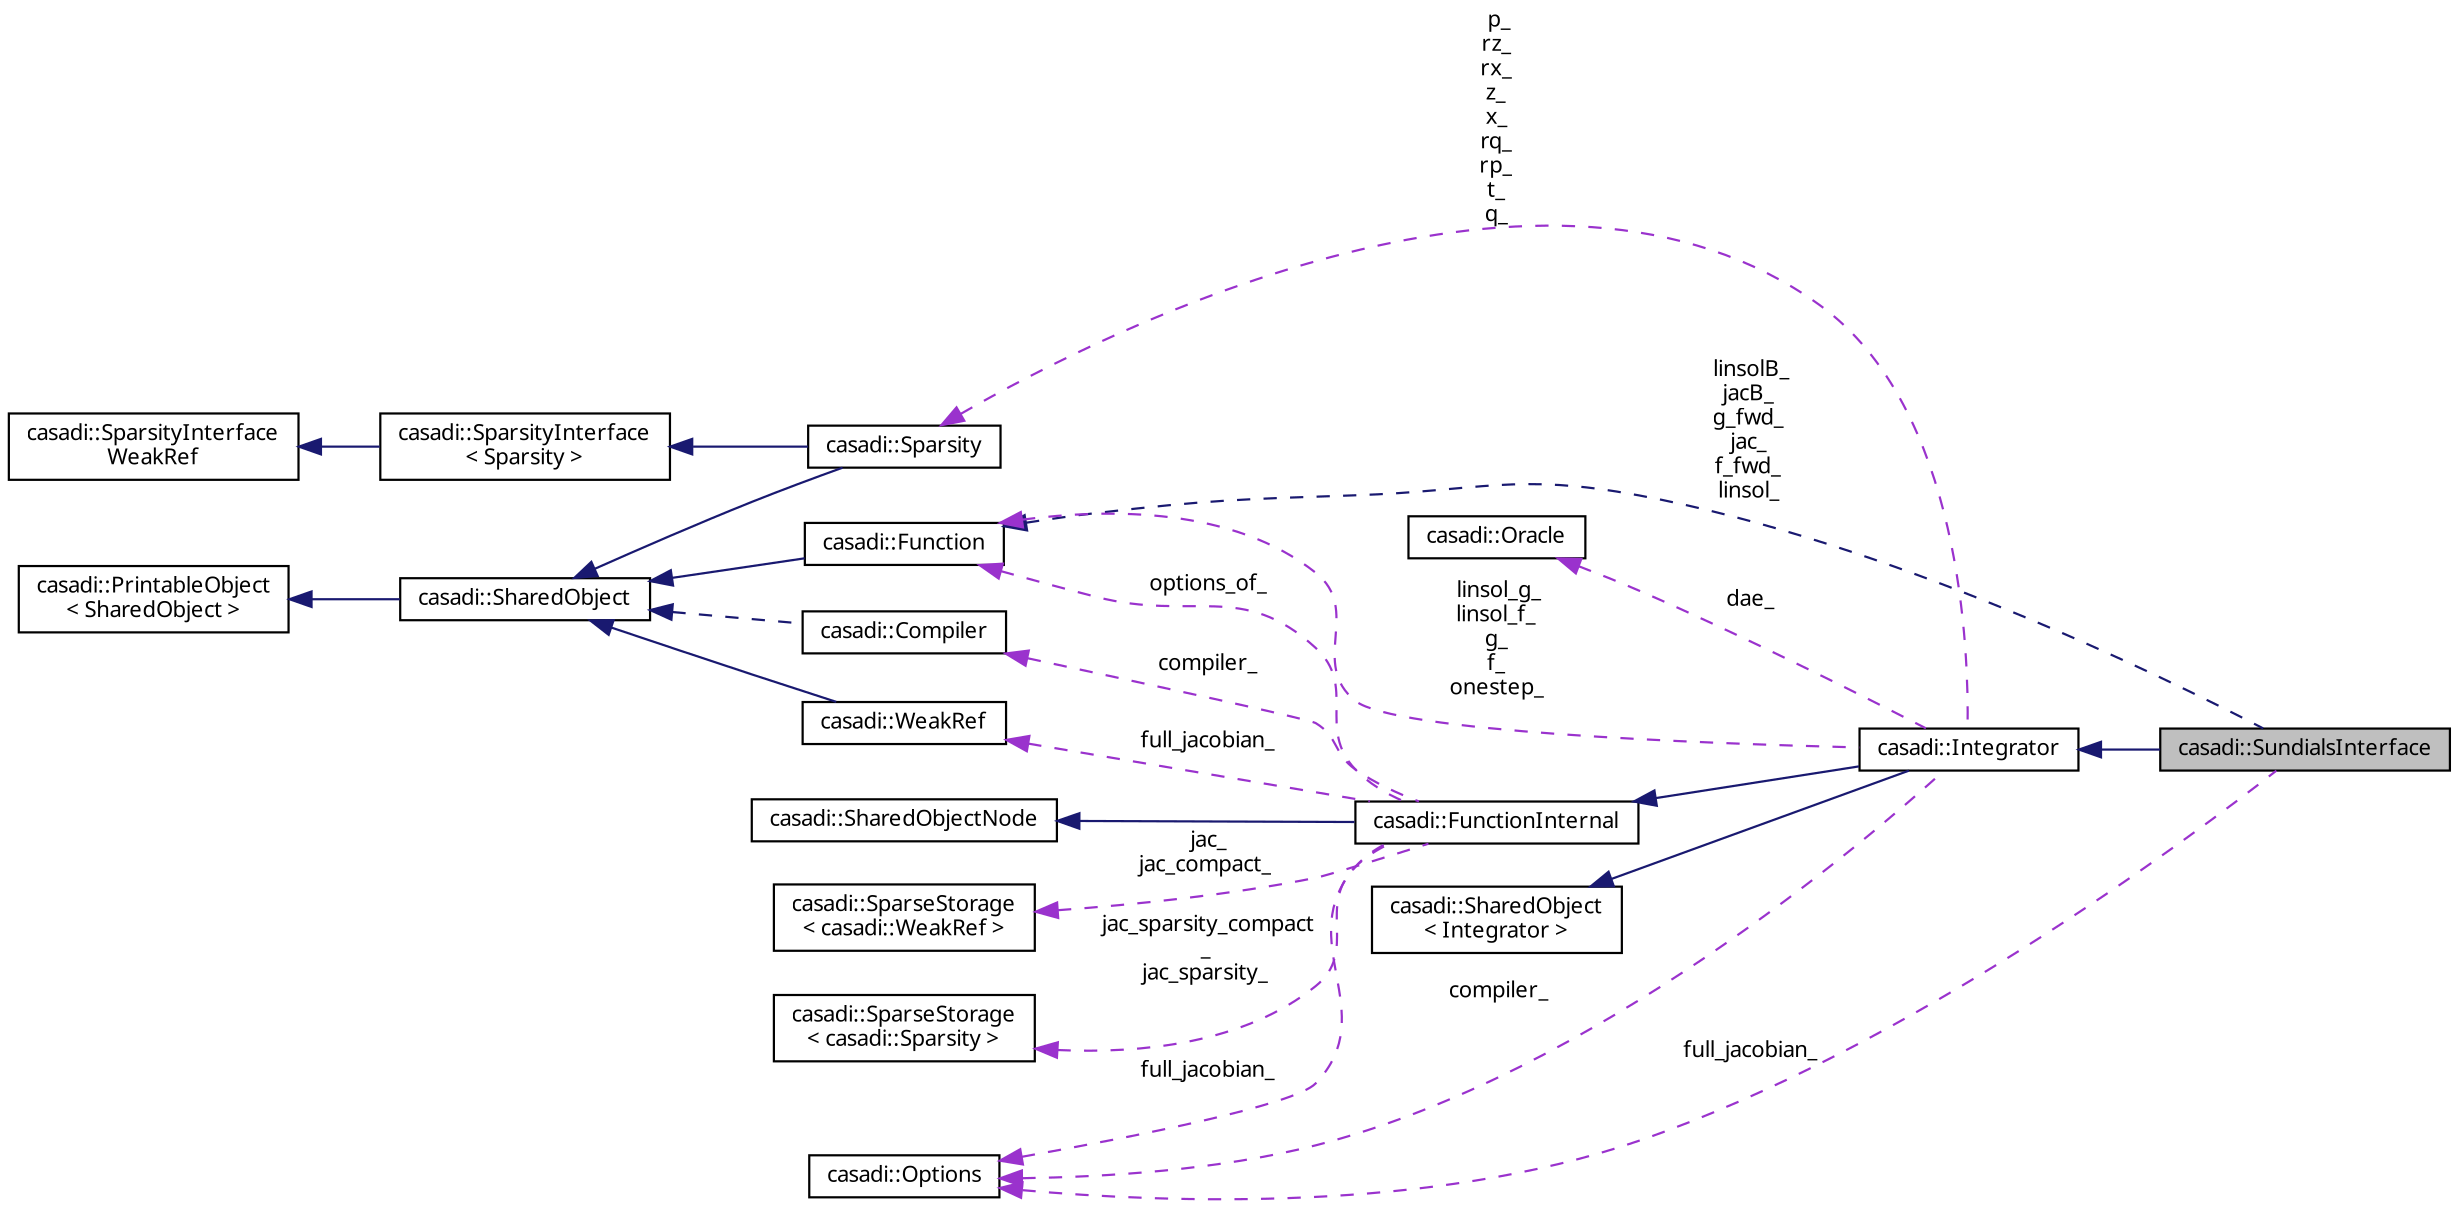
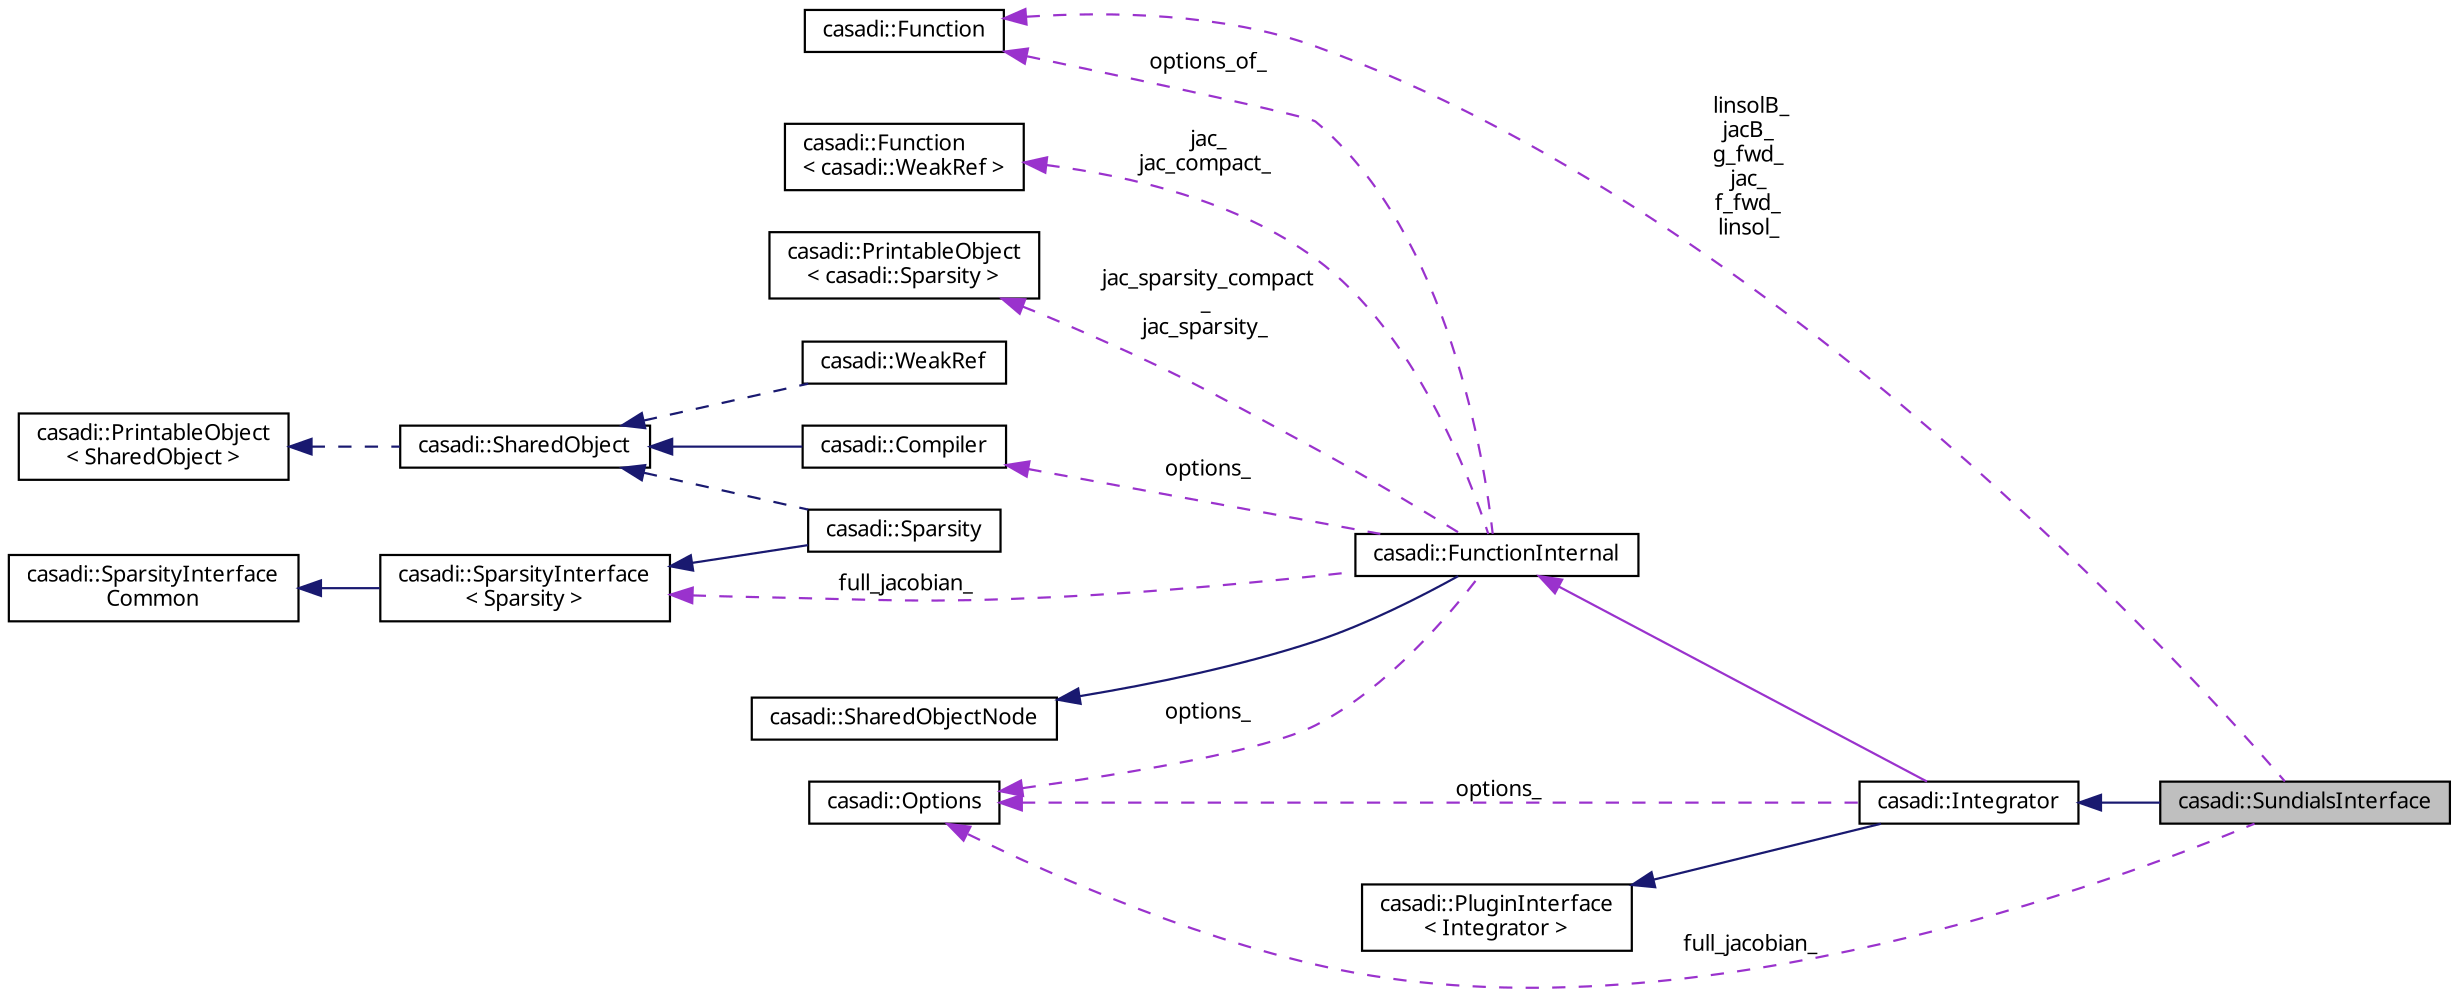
(1612, 231) -> none
(154, 447) -> (154, 588)
(1665, 501) -> (1725, 270)
(718, 516) -> (726, 491)
(1497, 537) -> none
(738, 568) -> none
(356, 599) -> (356, 447)
(737, 618) -> (737, 447)
(1206, 664) -> (1206, 470)
(724, 665) -> (726, 402)
(1384, 712) -> none
(1199, 773) -> (1024, 598)
(1757, 782) -> (1743, 684)
(904, 918) -> (904, 157)
(1497, 920) -> (1497, 918)
(1497, 992) -> (1497, 790)
(904, 1028) -> (904, 265)
(1206, 1071) -> (1206, 713)
